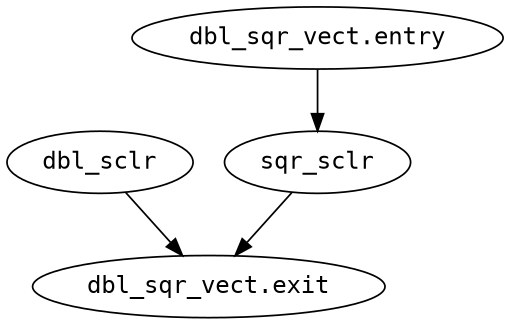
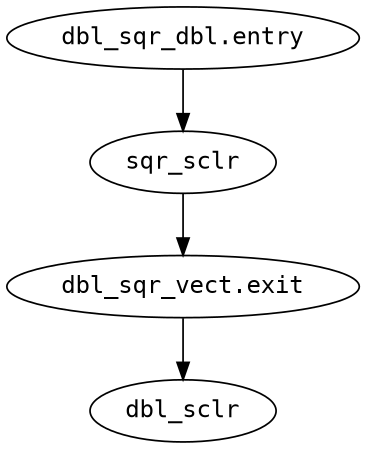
(318, 38) -> (183, 38)
(148, 217) -> (183, 340)
